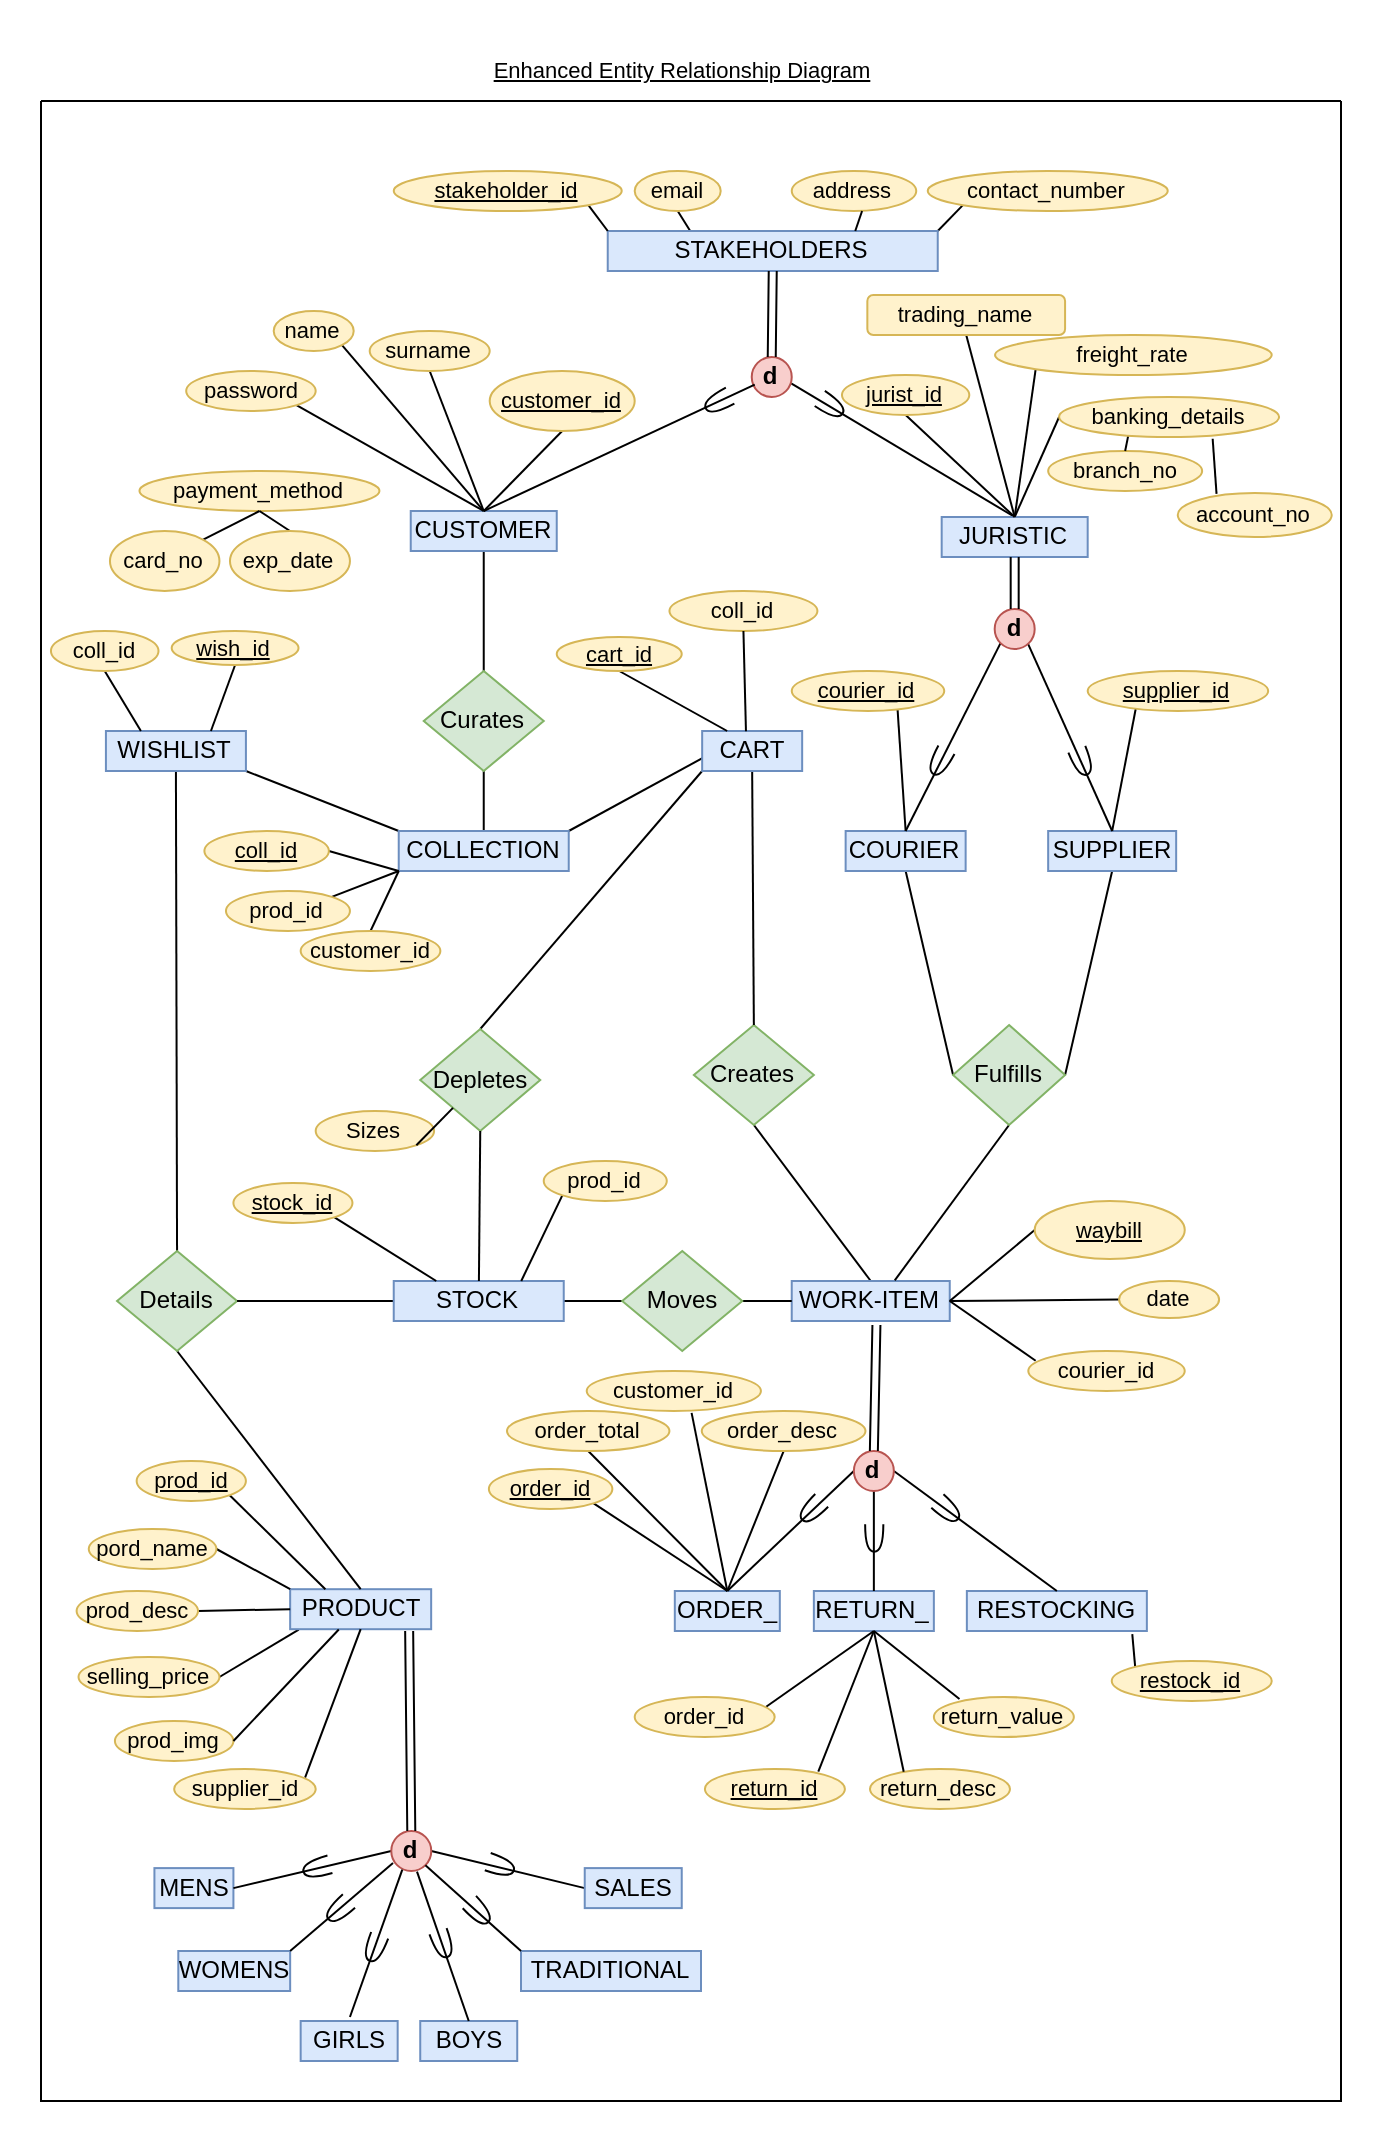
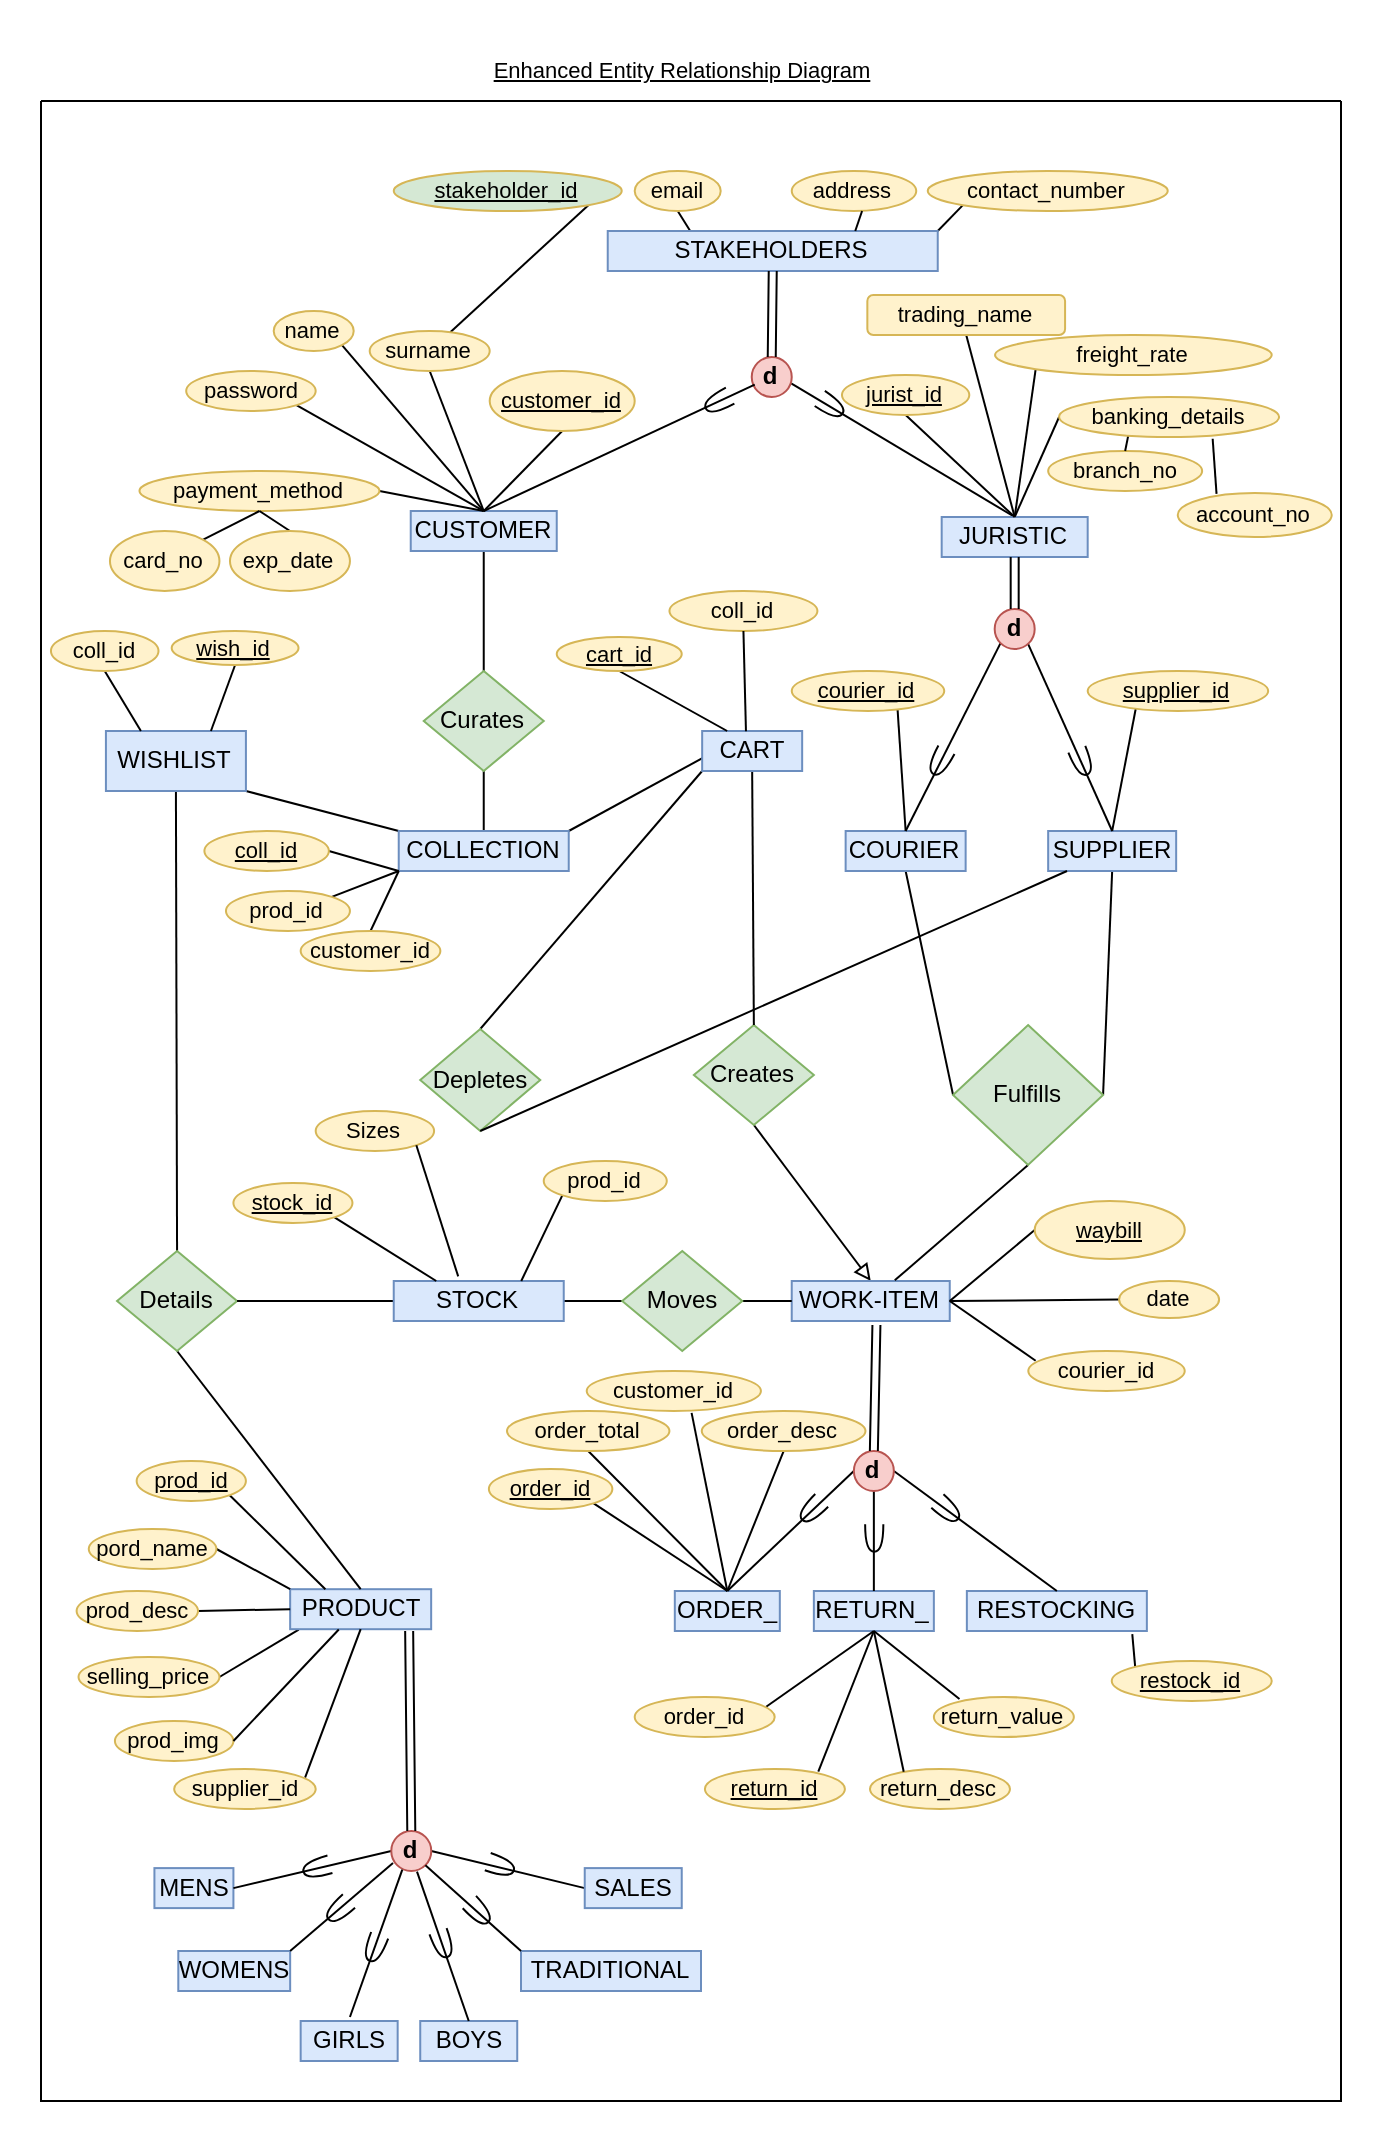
(508, 191) -> (508, 191)
(598, 218) -> (520, 268)
none -> (426, 500)
(176, 751) -> (176, 761)
(1009, 1075) -> (1028, 1095)
(435, 1127) -> (437, 1210)
(480, 1206) -> (698, 1034)
(864, 1272) -> (860, 1266)
